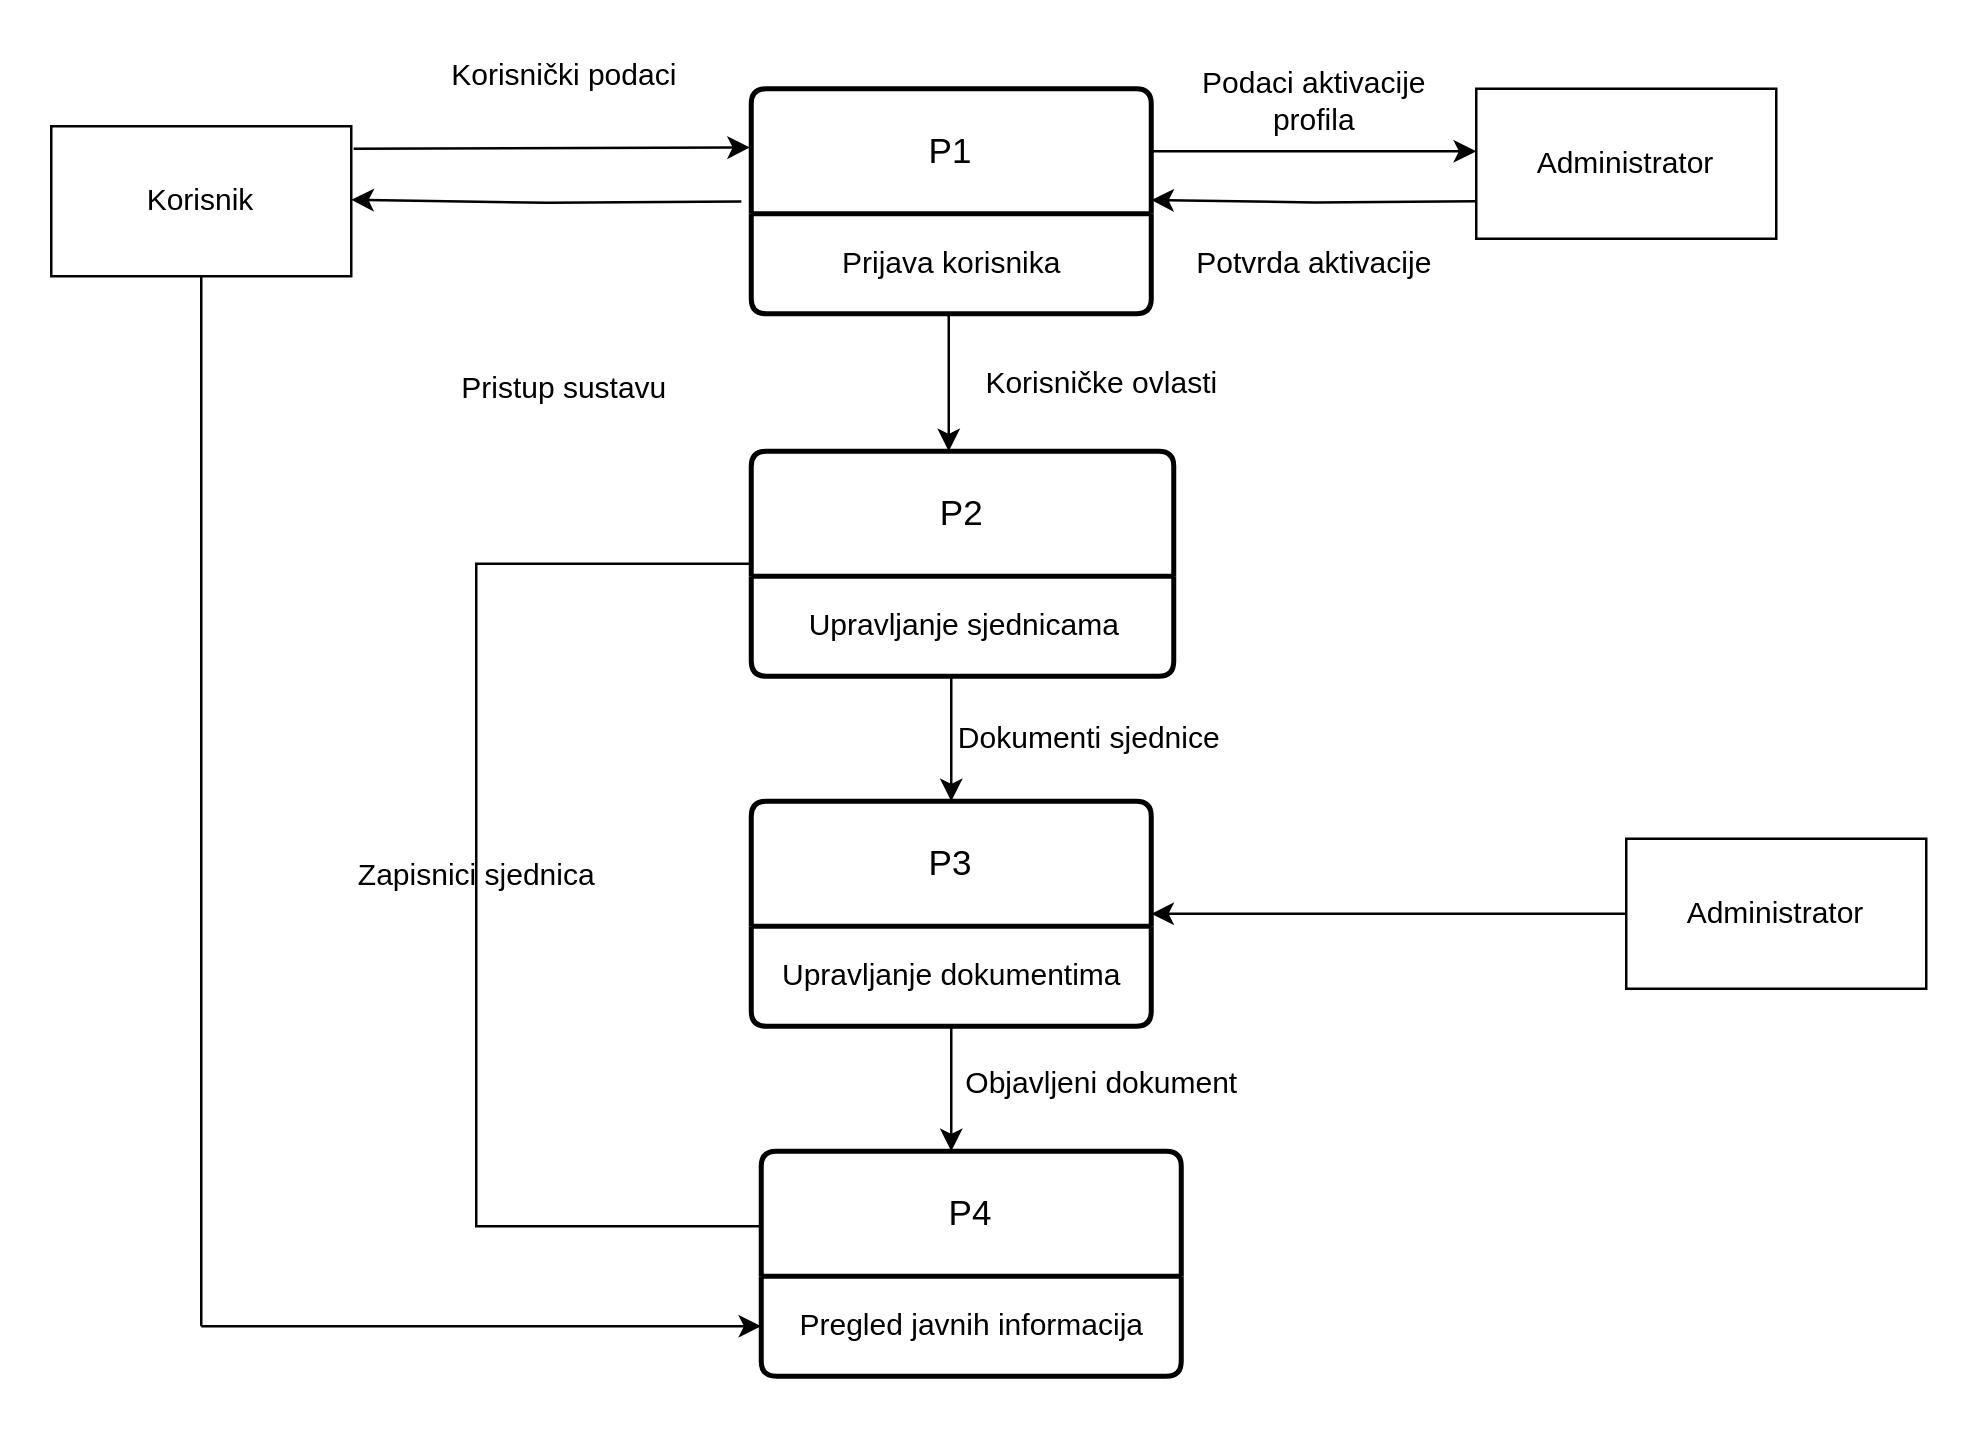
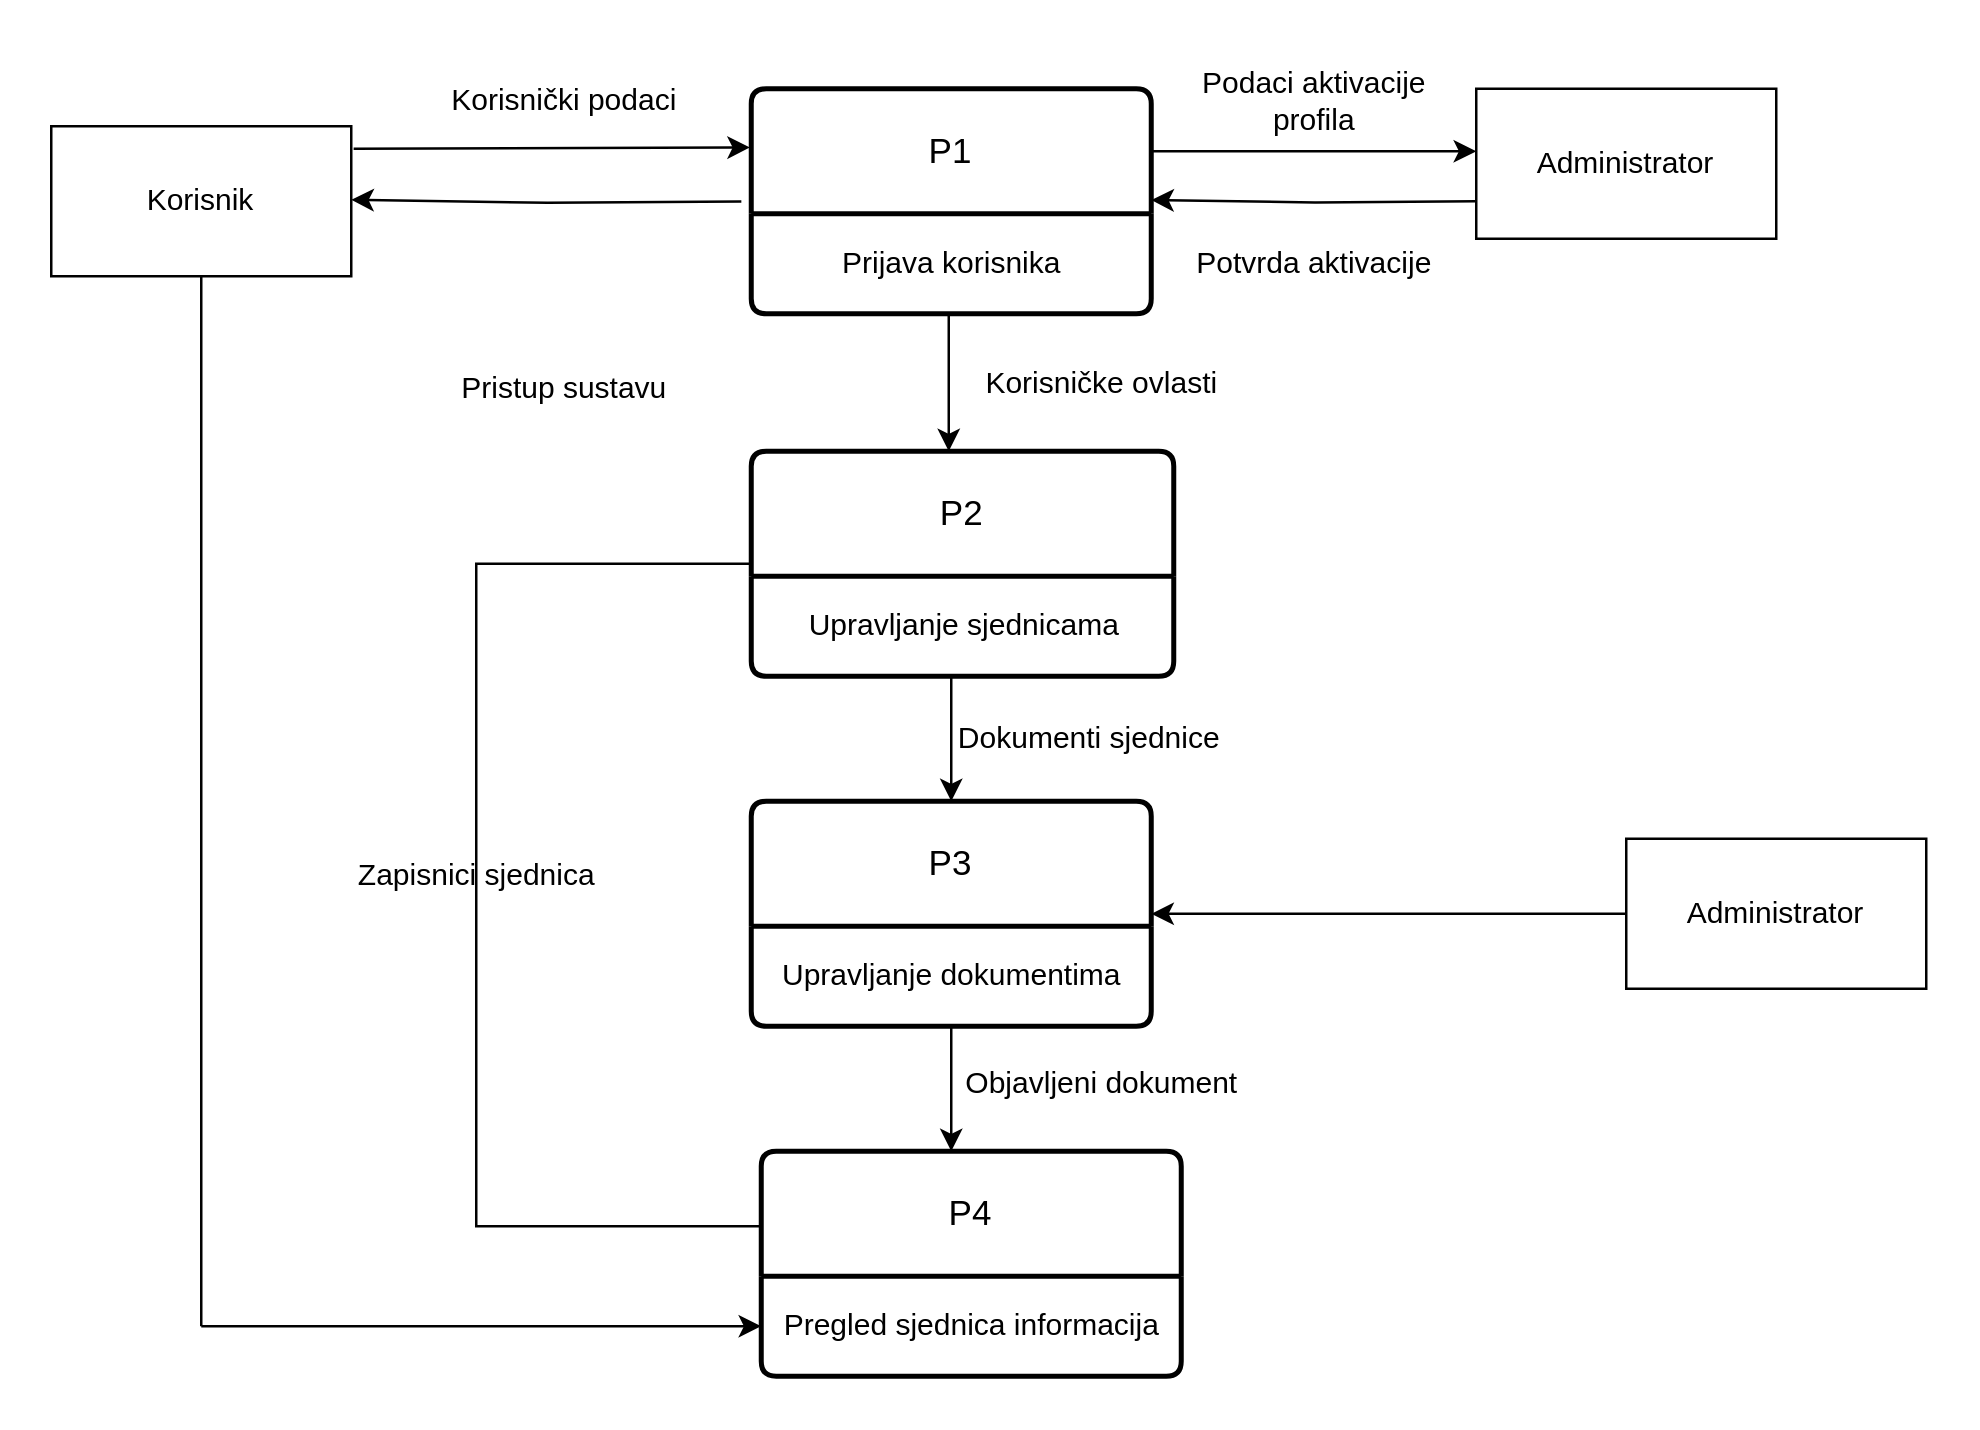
(564, 76) -> (564, 101)
(973, 1326) -> (973, 1326)
